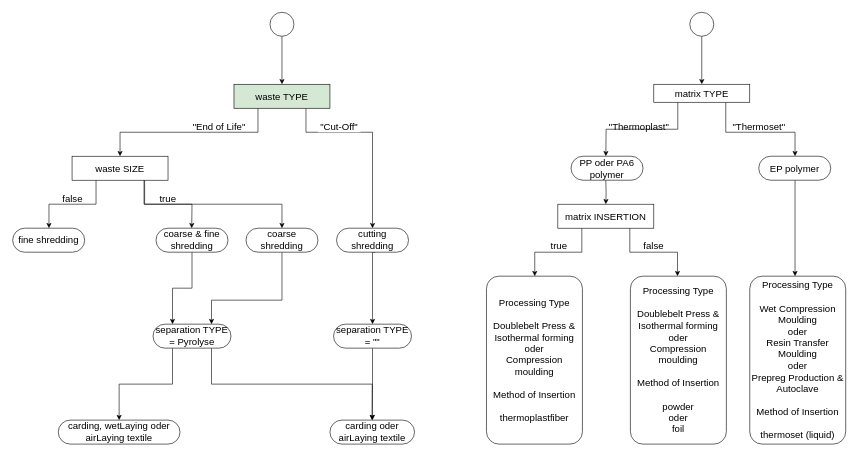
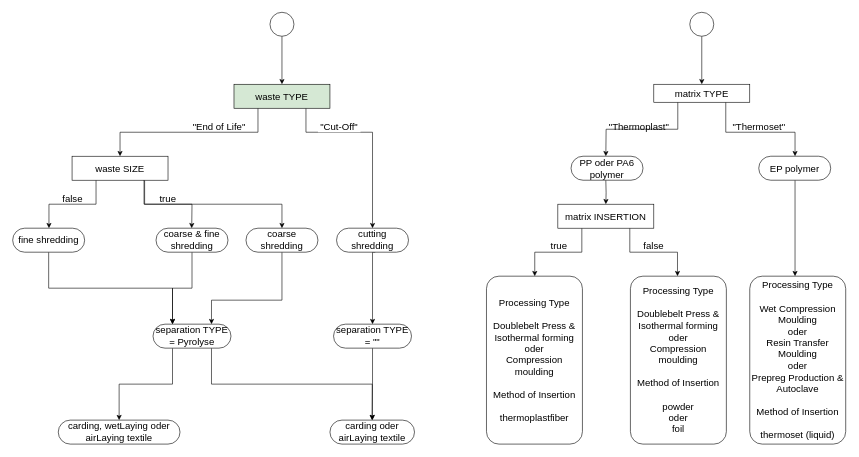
none -> (91, 288)
